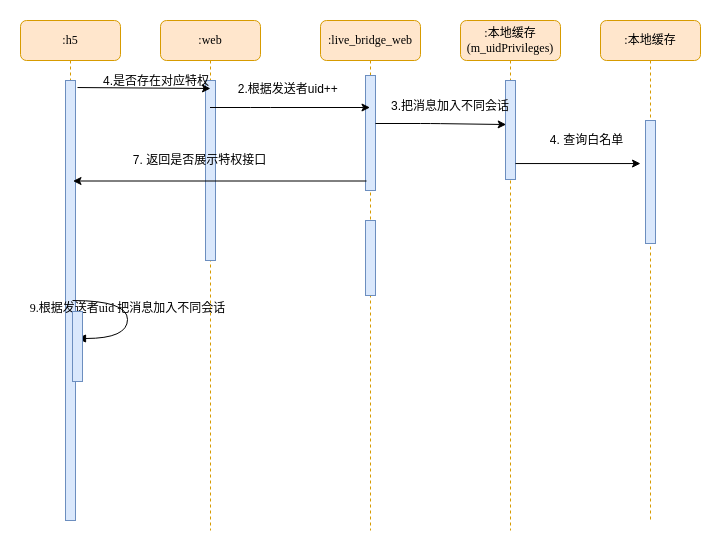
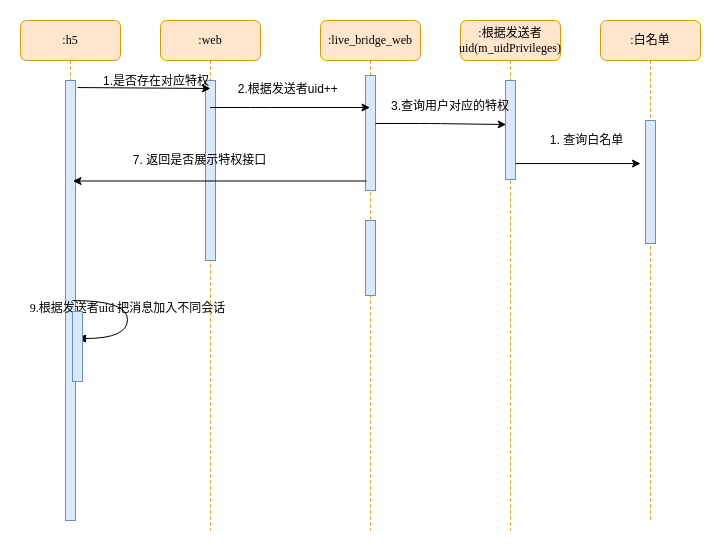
(511, 41) -> (511, 41)
(651, 41) -> (651, 41)
(157, 82) -> (157, 82)
(451, 107) -> (451, 107)
(587, 141) -> (587, 141)
